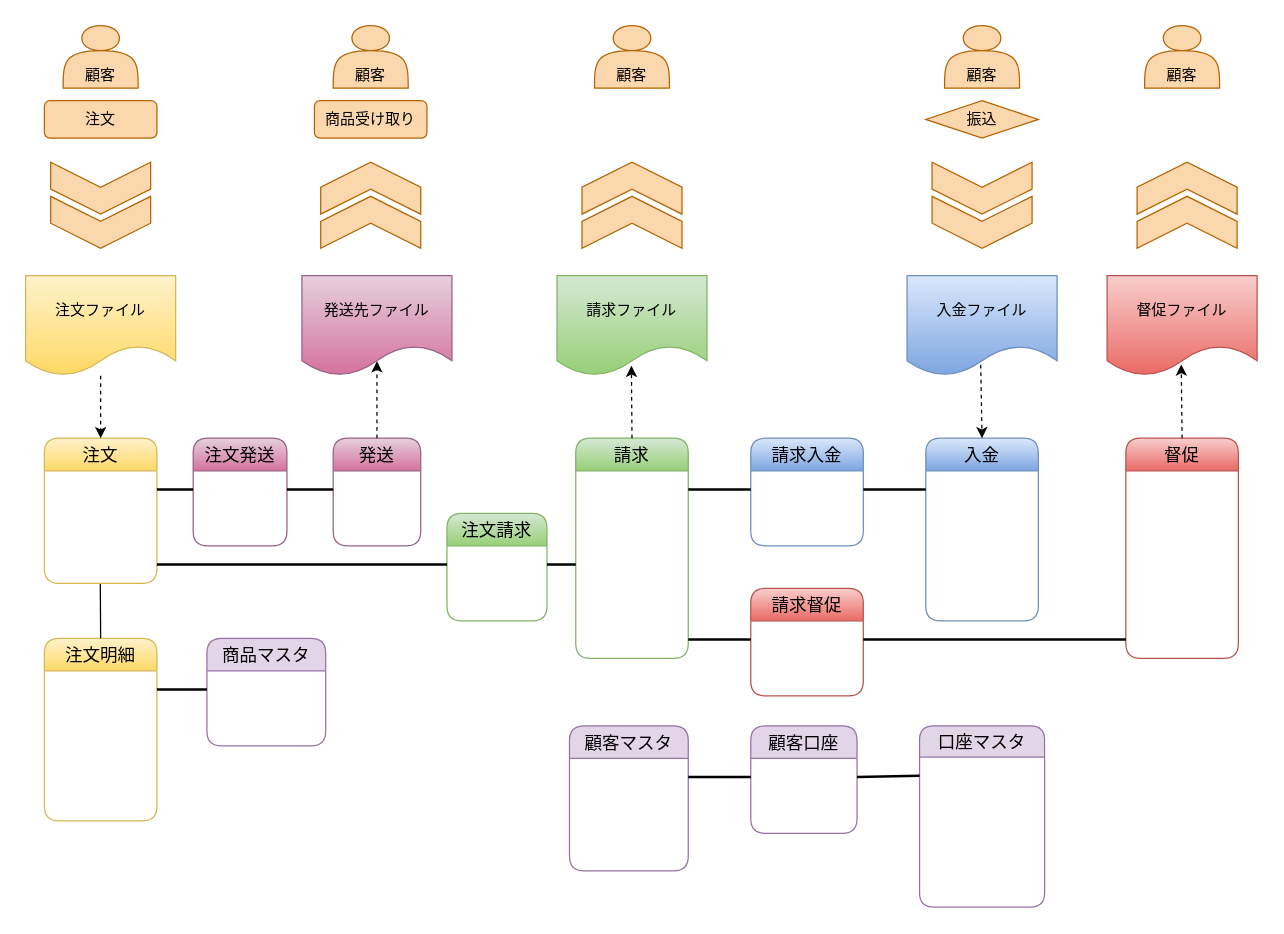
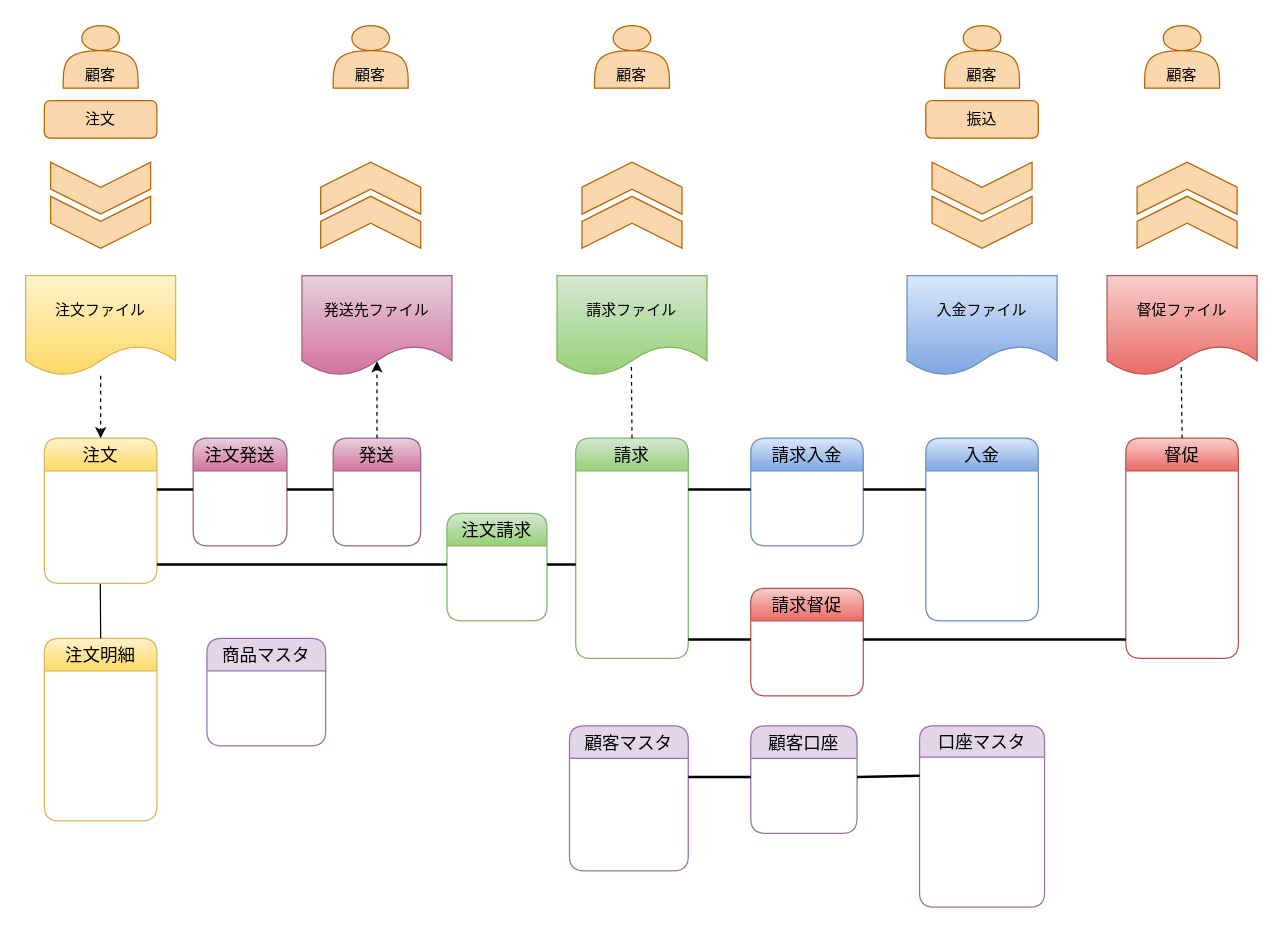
(371, 119) -> none
(982, 119) -> (982, 119)
(1181, 374) -> (1181, 370)
(631, 375) -> (631, 371)
(981, 397) -> none
(1219, 399) -> none
(181, 689) -> none
